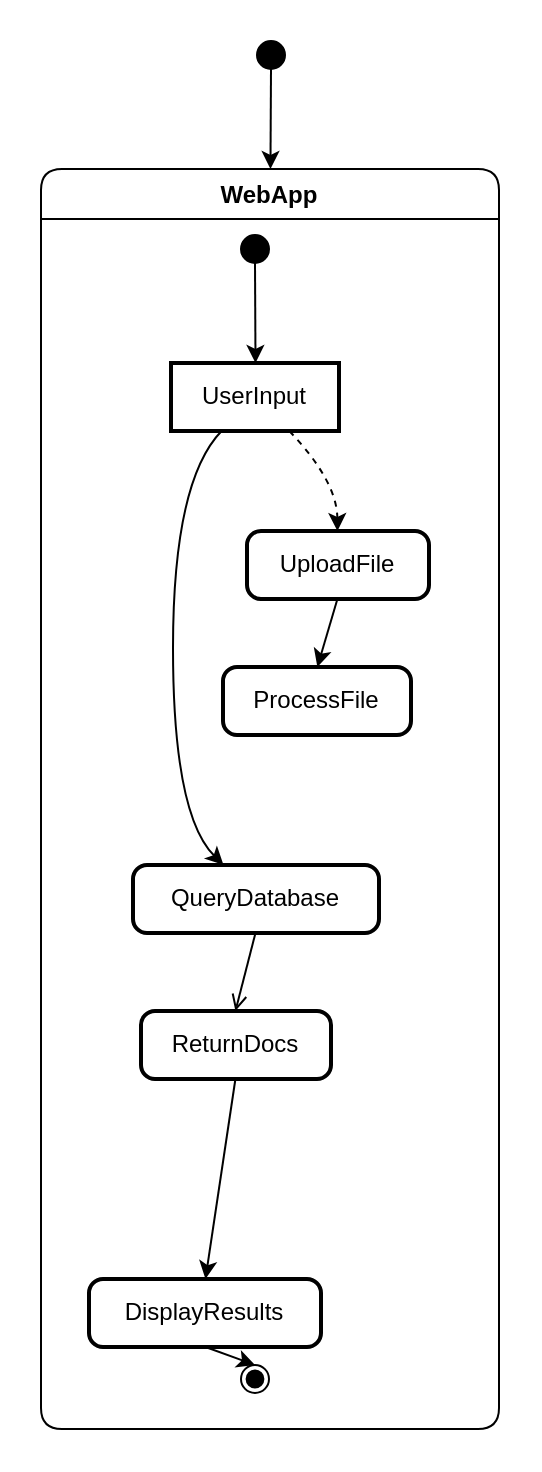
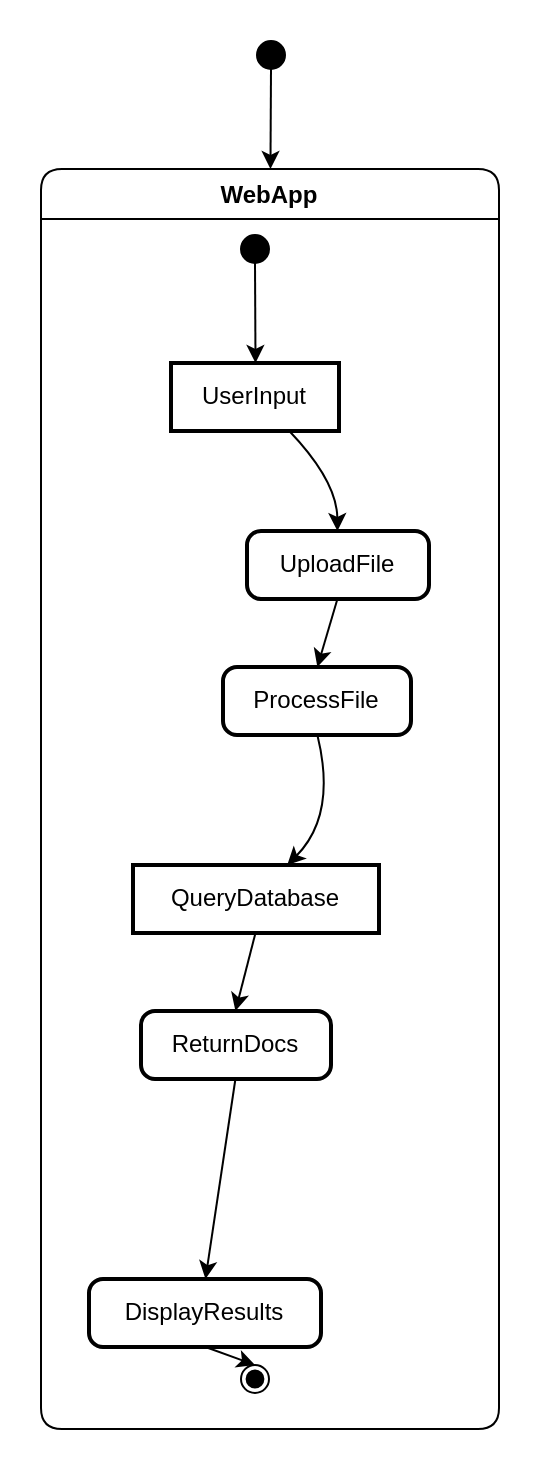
(320, 469) -> (320, 469)
(173, 642) -> none
none -> (323, 799)
(256, 899) -> (256, 899)
(238, 1000) -> (239, 997)
